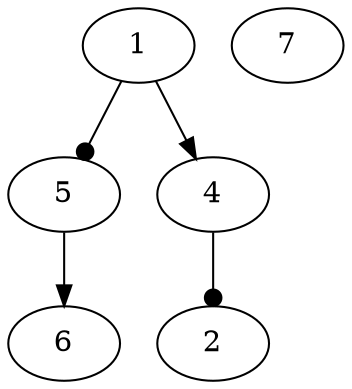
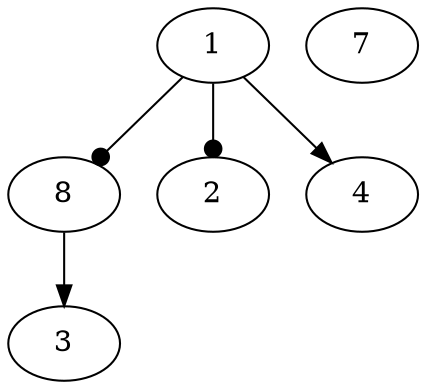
(64, 195) -> (64, 195)
(213, 261) -> (213, 112)
(64, 344) -> (64, 344)
